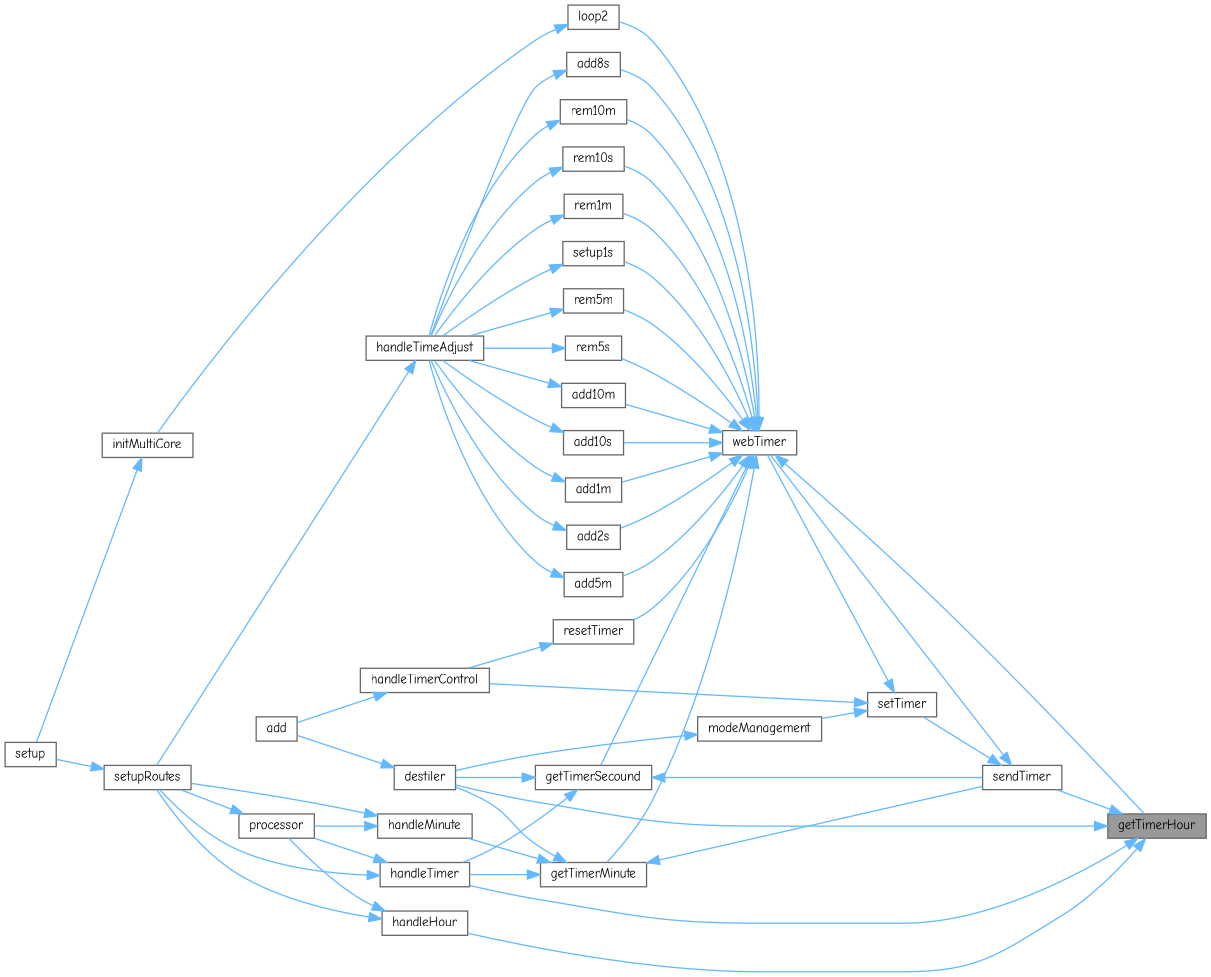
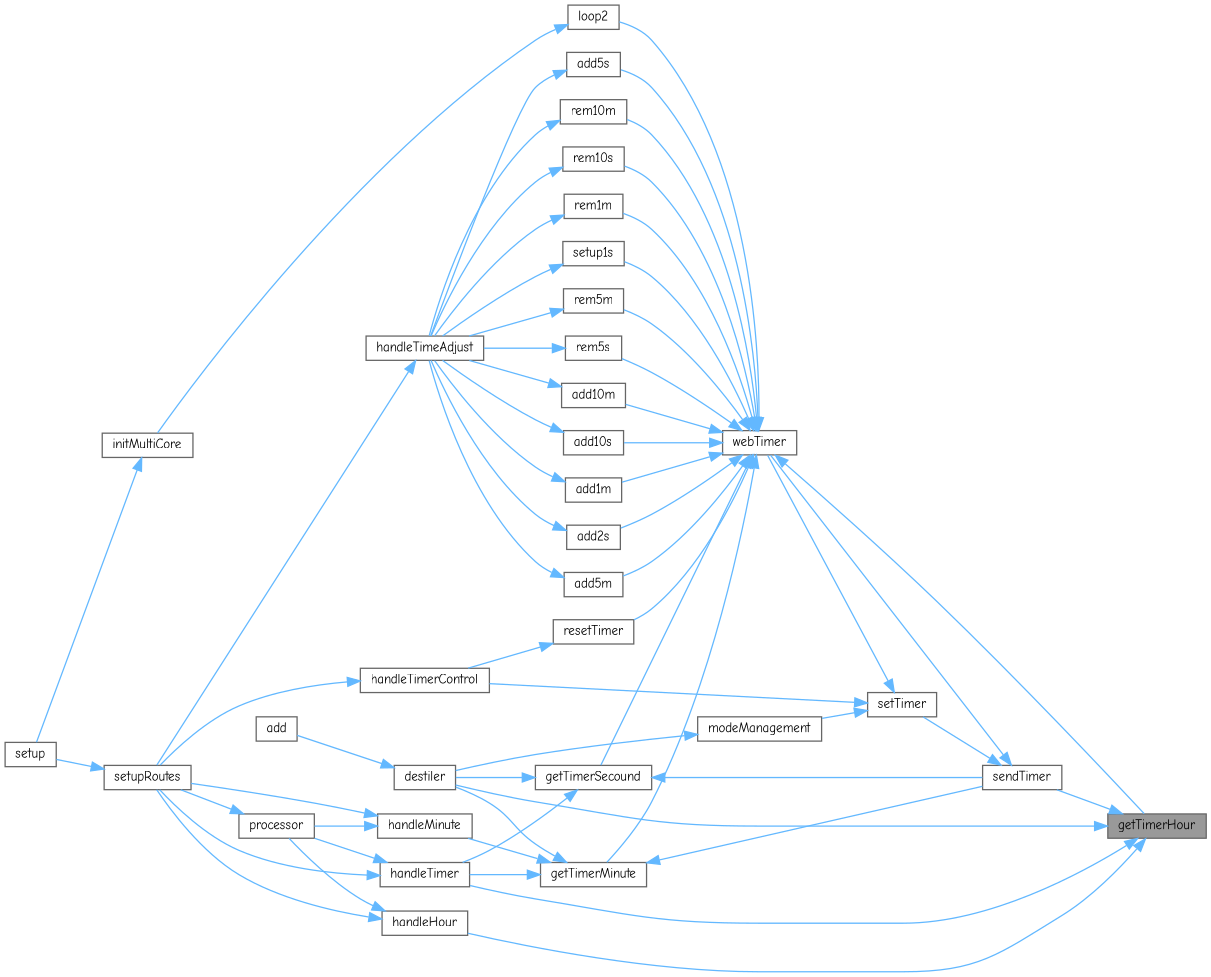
(594, 65) -> (594, 65)
(336, 710) -> (245, 704)
